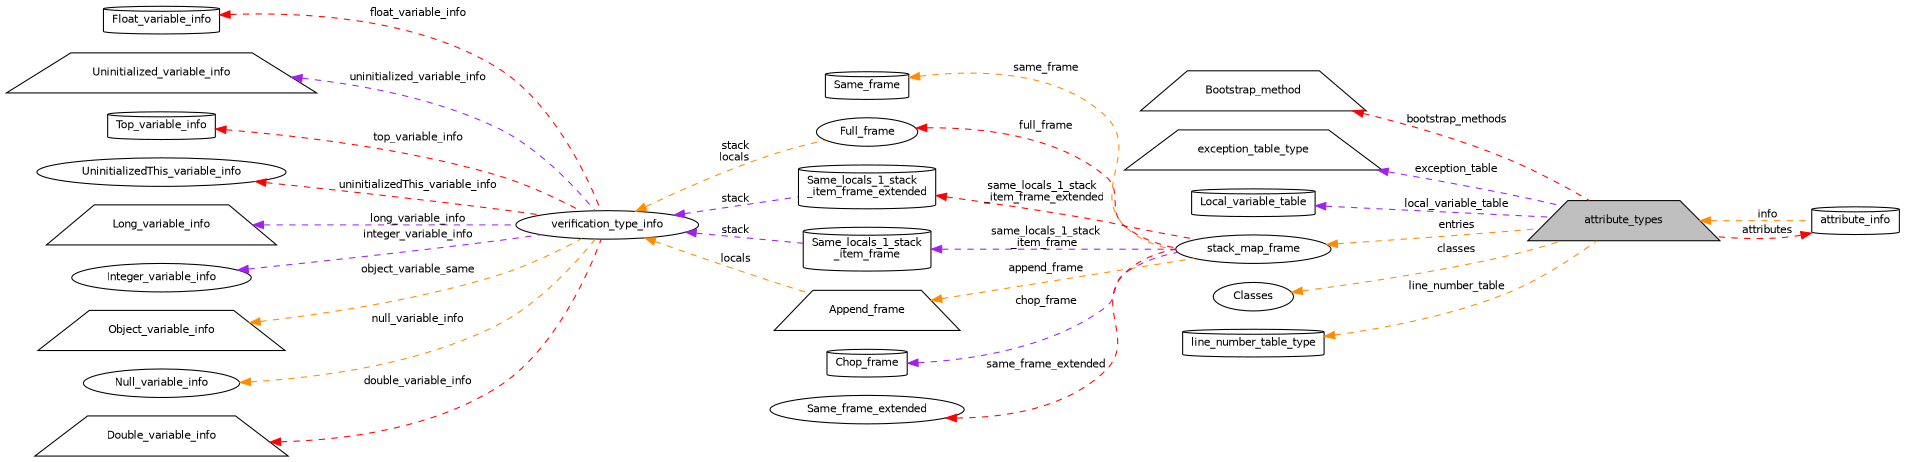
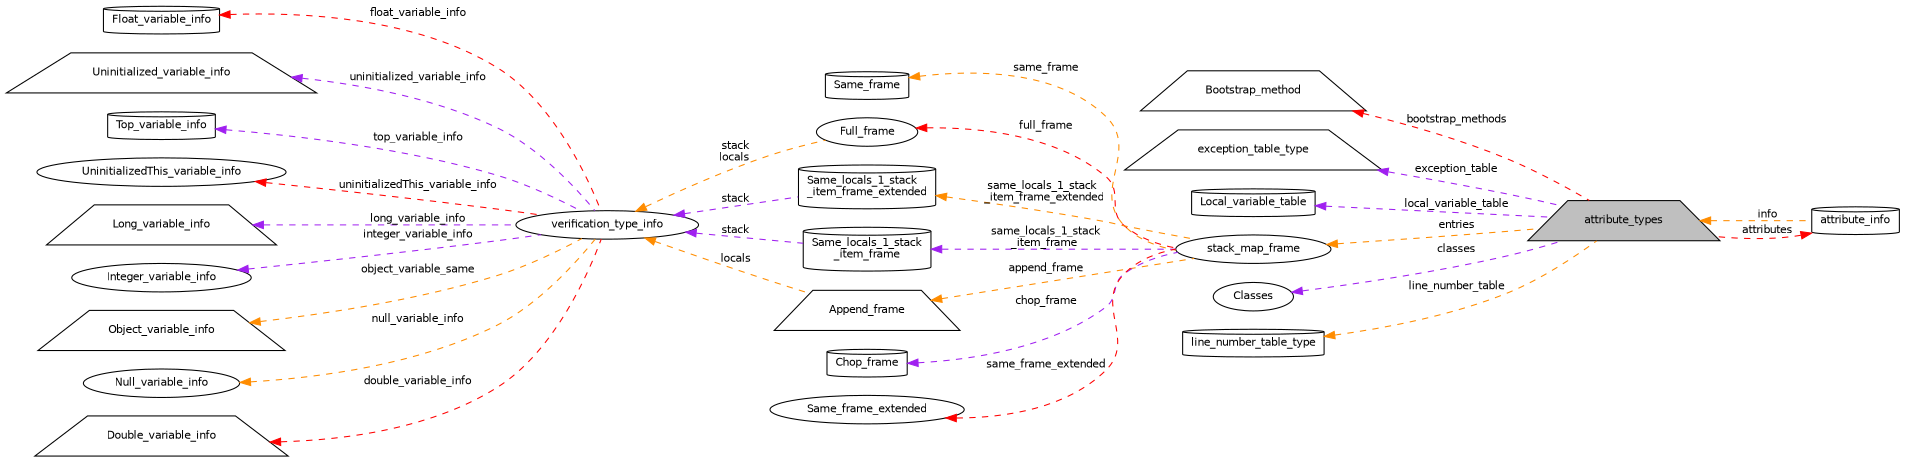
(408, 154) -> (408, 154)
(1072, 216) -> (1072, 216)
(1434, 271) -> (1434, 271)
